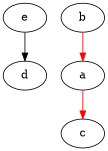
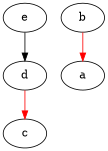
(83, 101) -> (25, 101)
